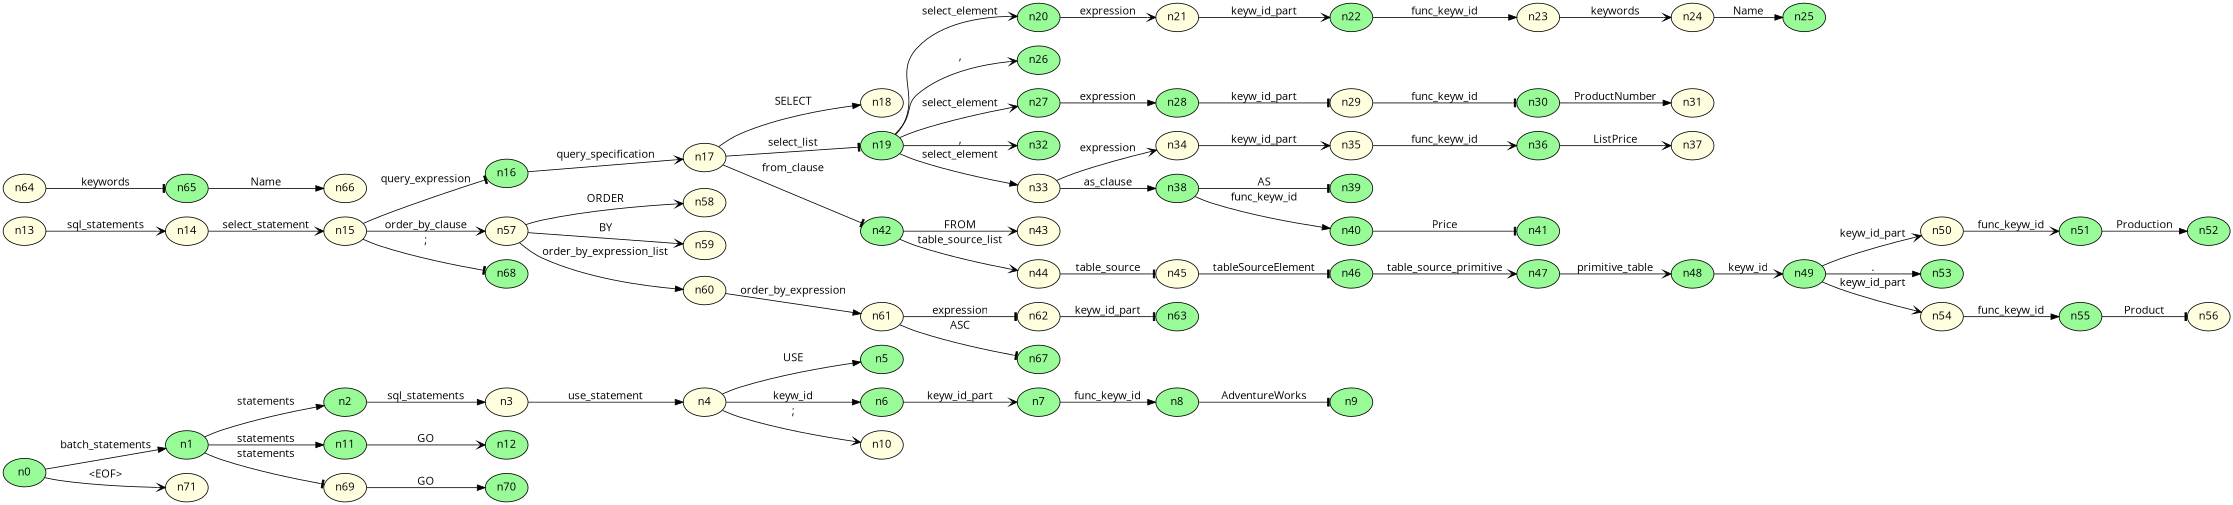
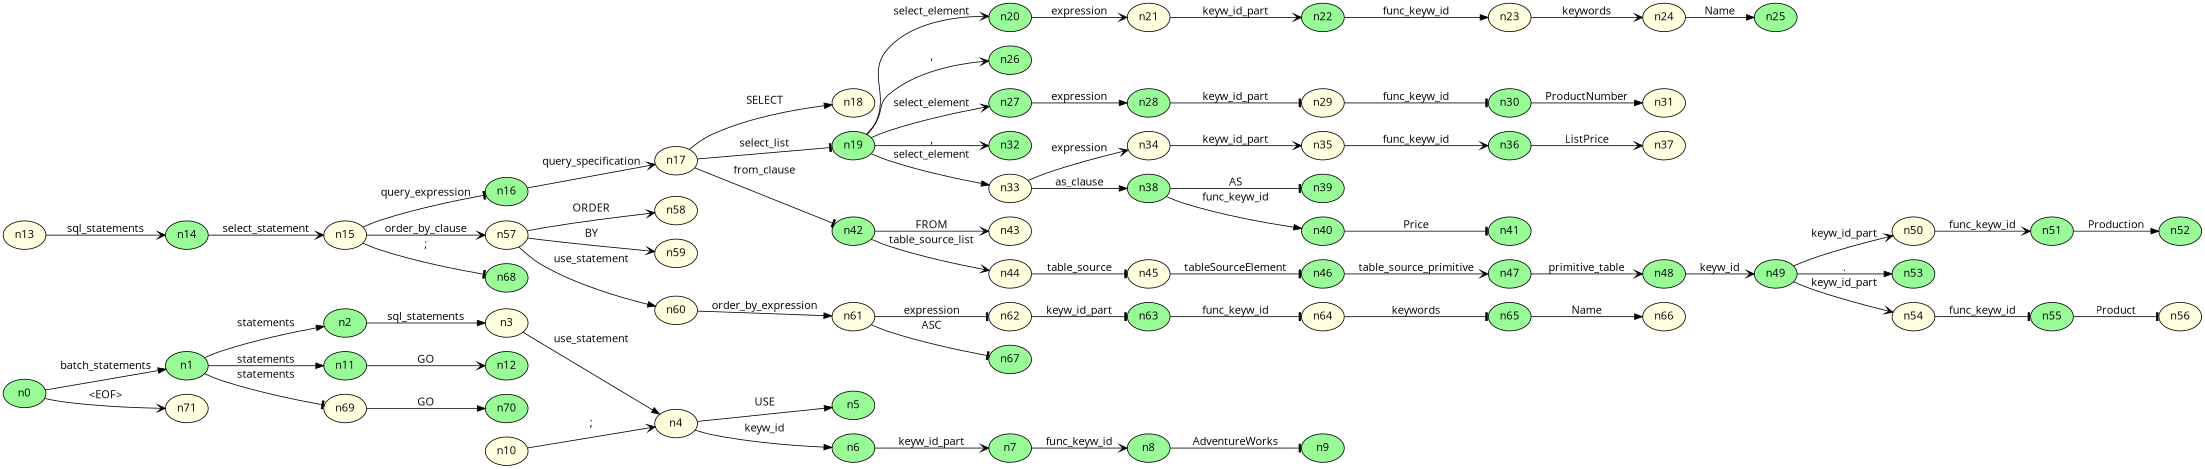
(187, 231) -> (187, 235)
(606, 252) -> (591, 259)
none -> (1234, 317)
(2007, 317) -> (1981, 317)
(1104, 402) -> (1075, 448)
(787, 429) -> (588, 438)
